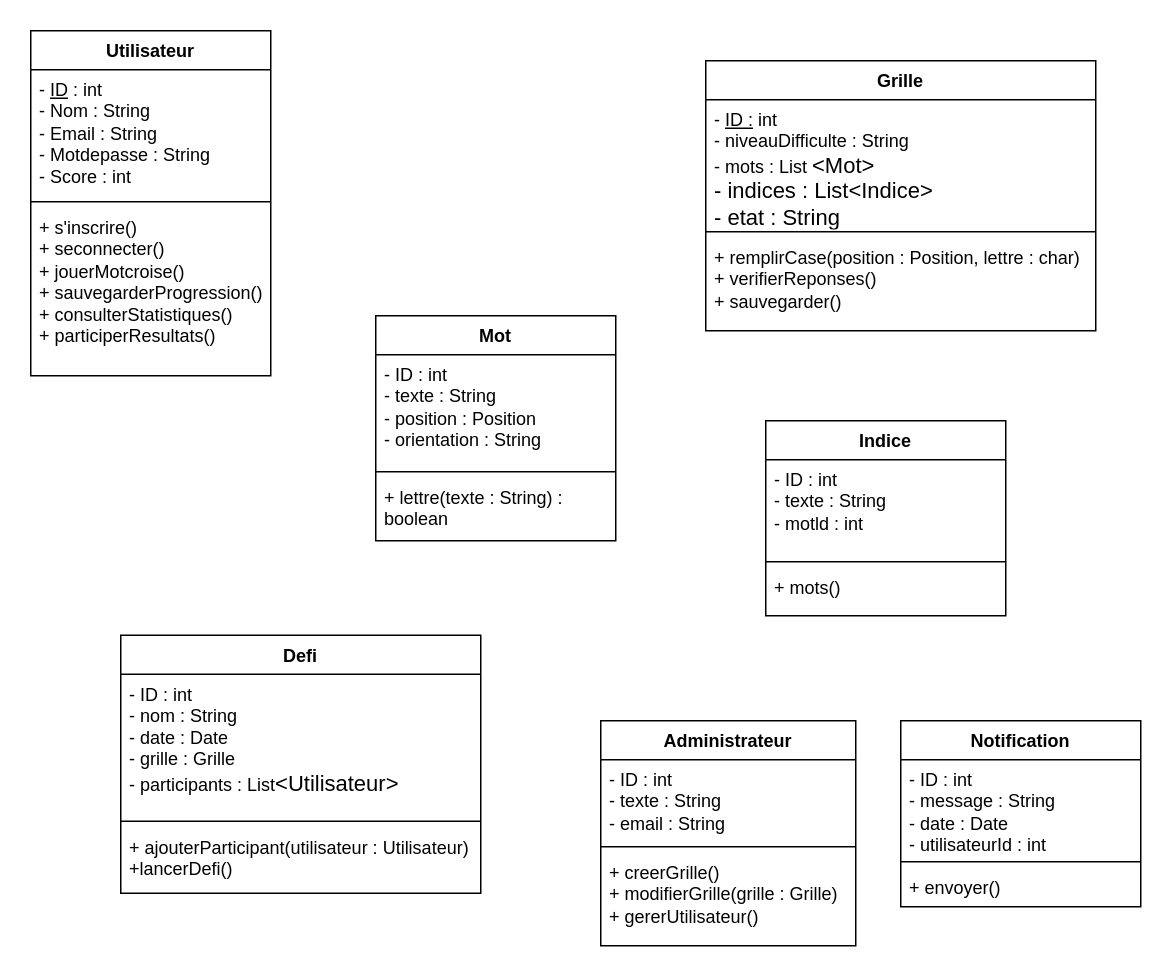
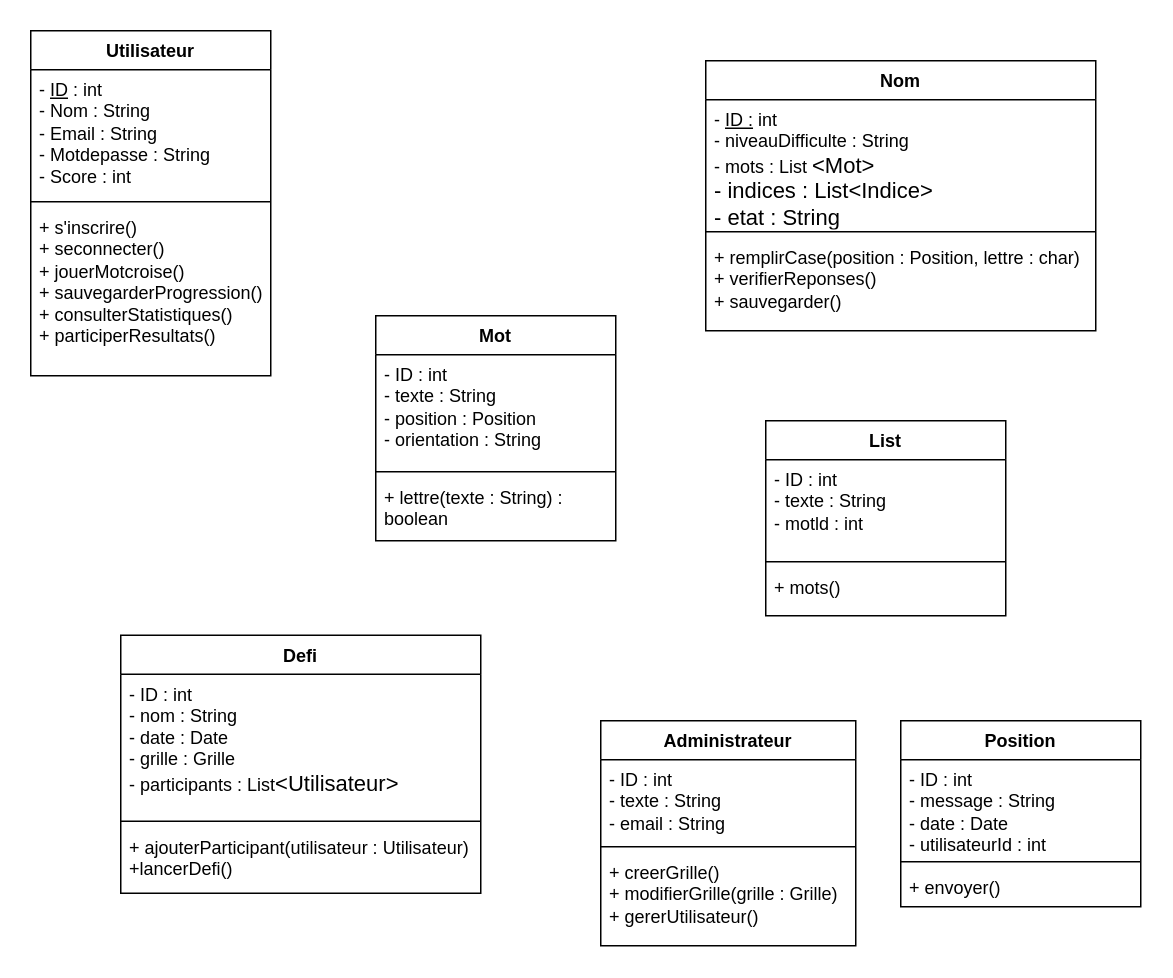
(901, 82) -> (901, 82)
(886, 442) -> (886, 442)
(1021, 742) -> (1021, 742)
